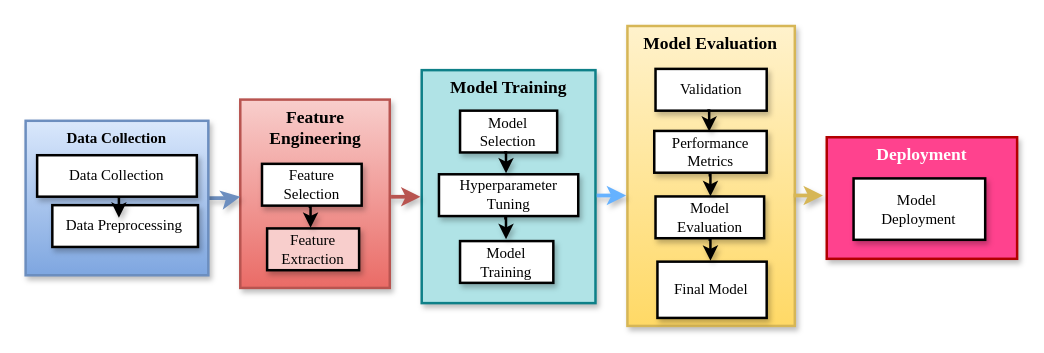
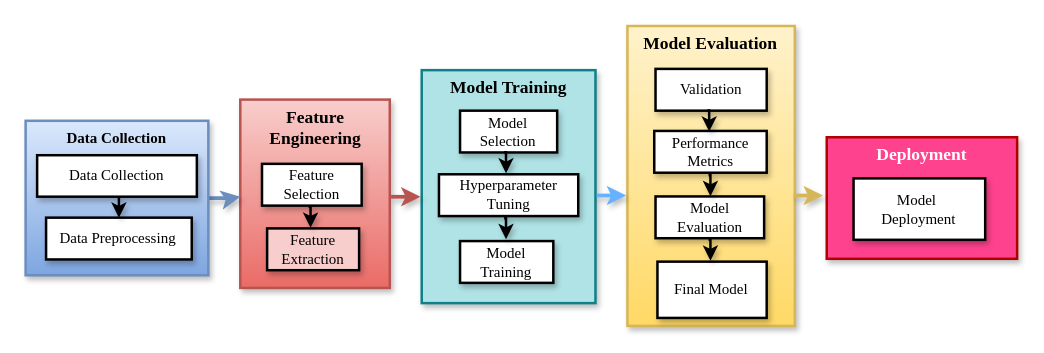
(125, 226) -> (119, 238)
